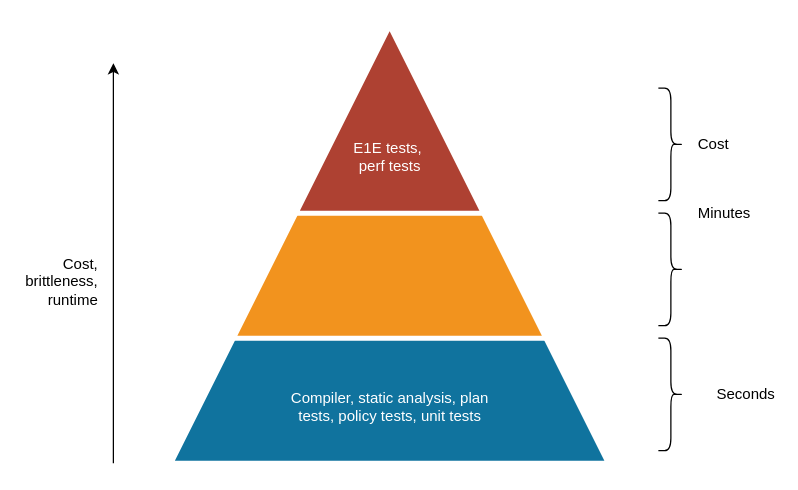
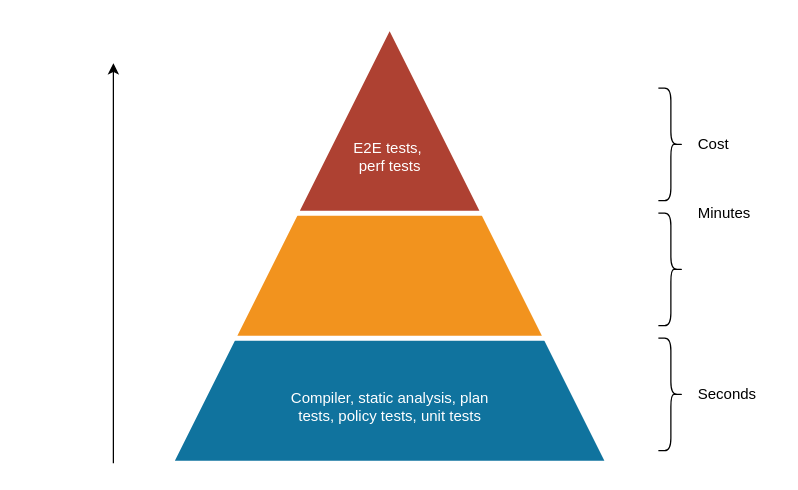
(390, 157) -> (390, 157)
(63, 282) -> none
(752, 394) -> (733, 394)
